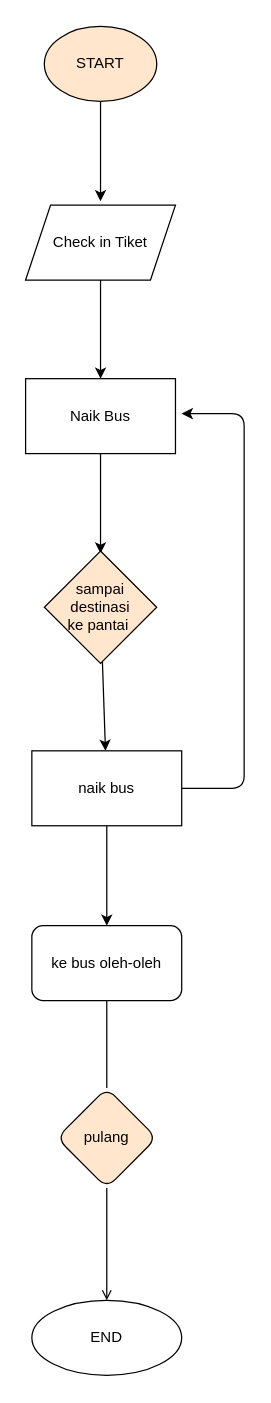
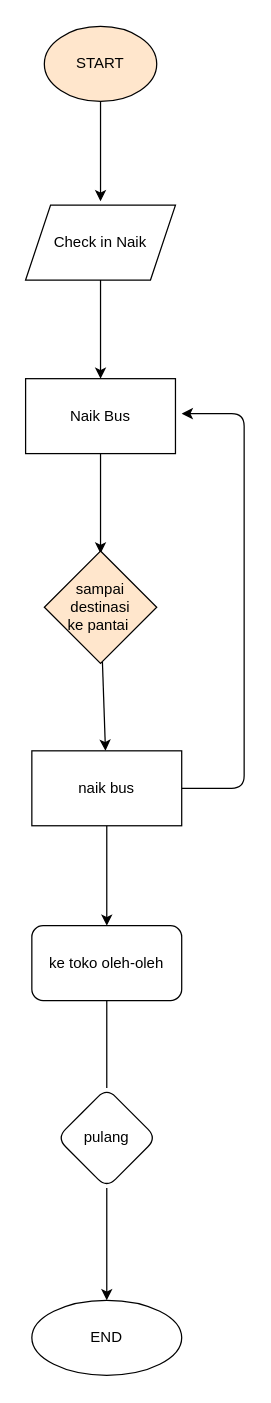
(101, 242) -> (101, 242)
(107, 963) -> (107, 963)
(107, 1138) -> (107, 1138)
(107, 1292) -> (107, 1290)
